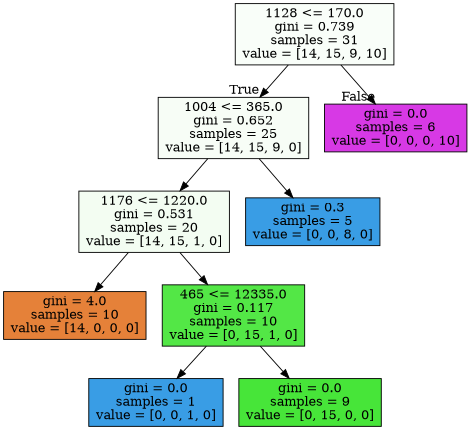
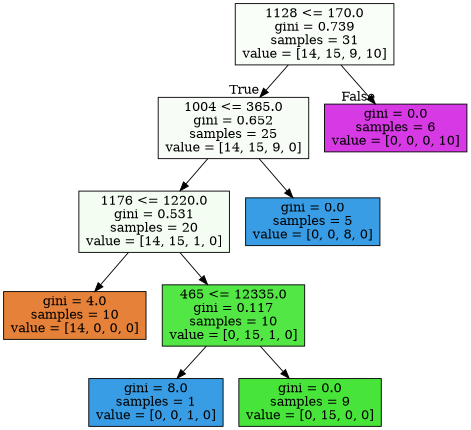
(313, 222) -> (313, 222)
(156, 402) -> (156, 402)
